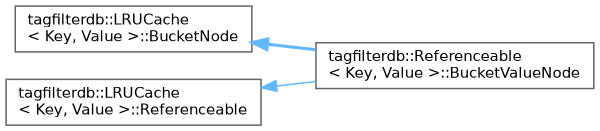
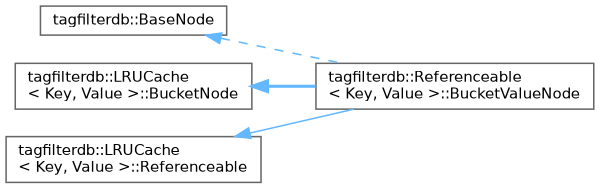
none -> (134, 21)
